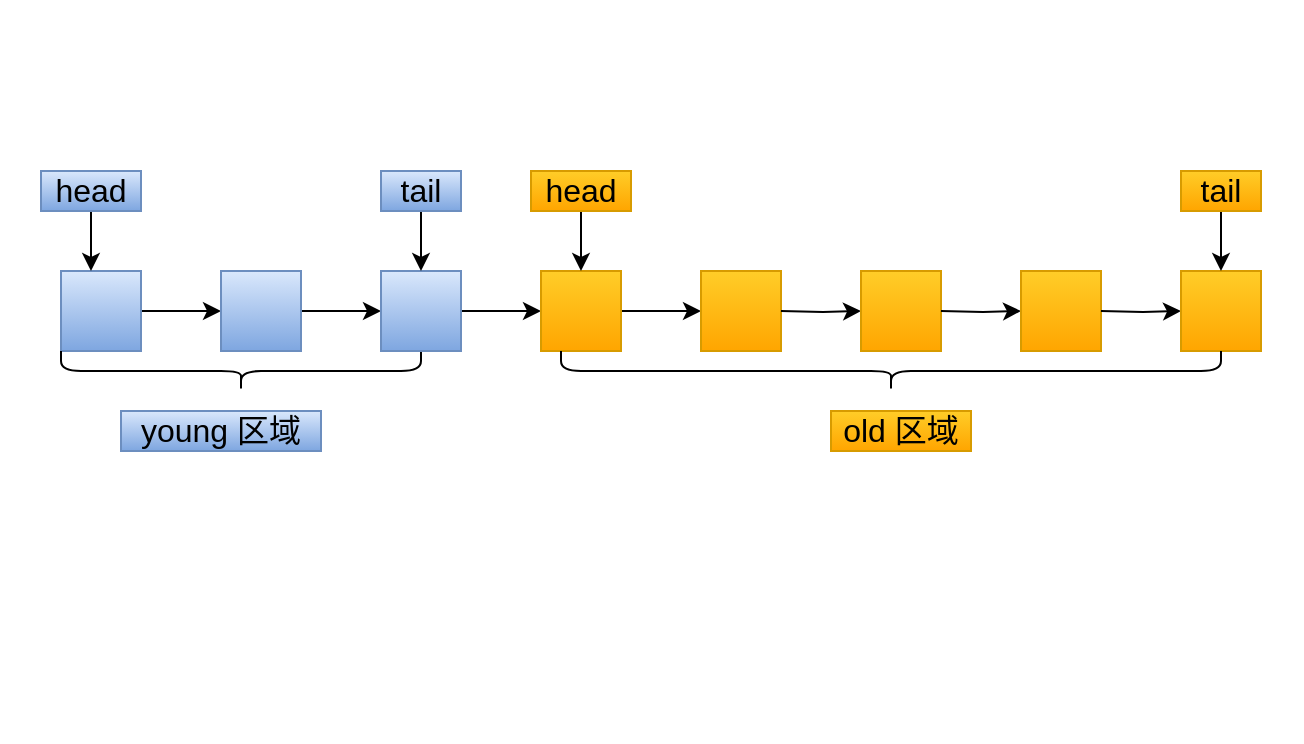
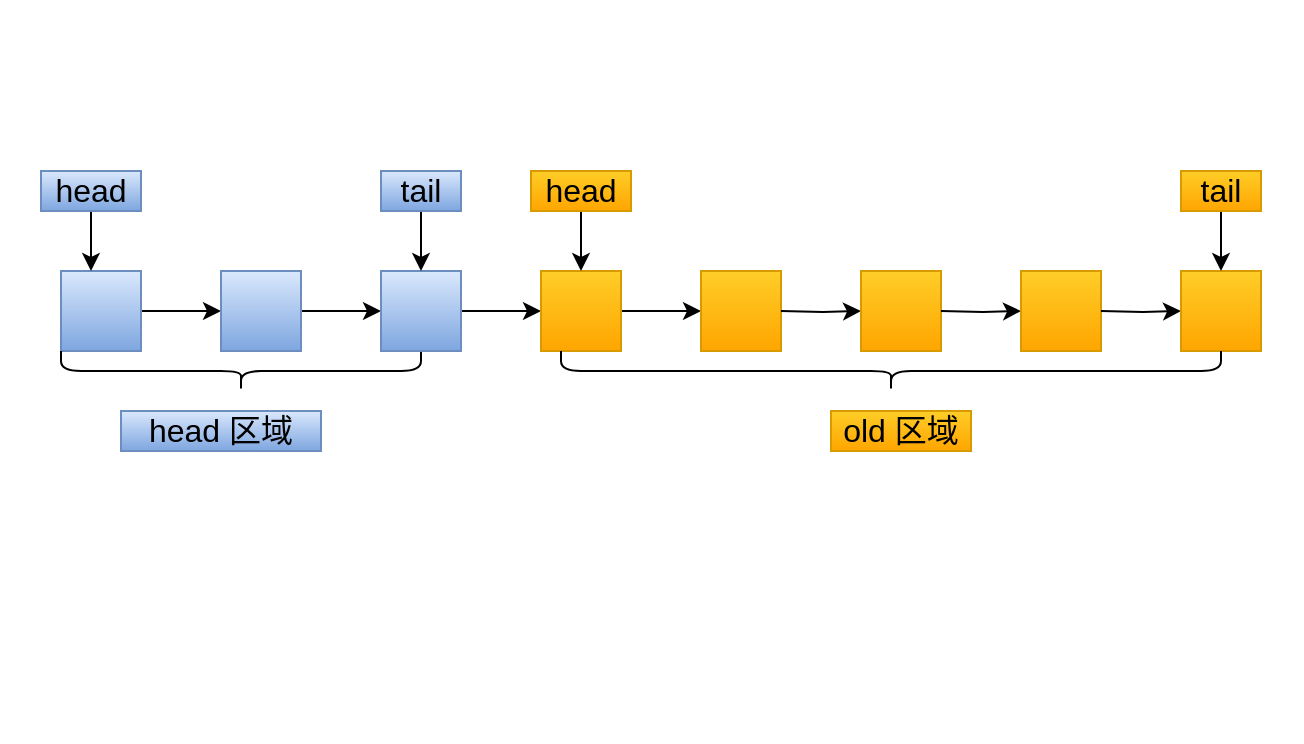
(222, 431) -> (222, 431)
